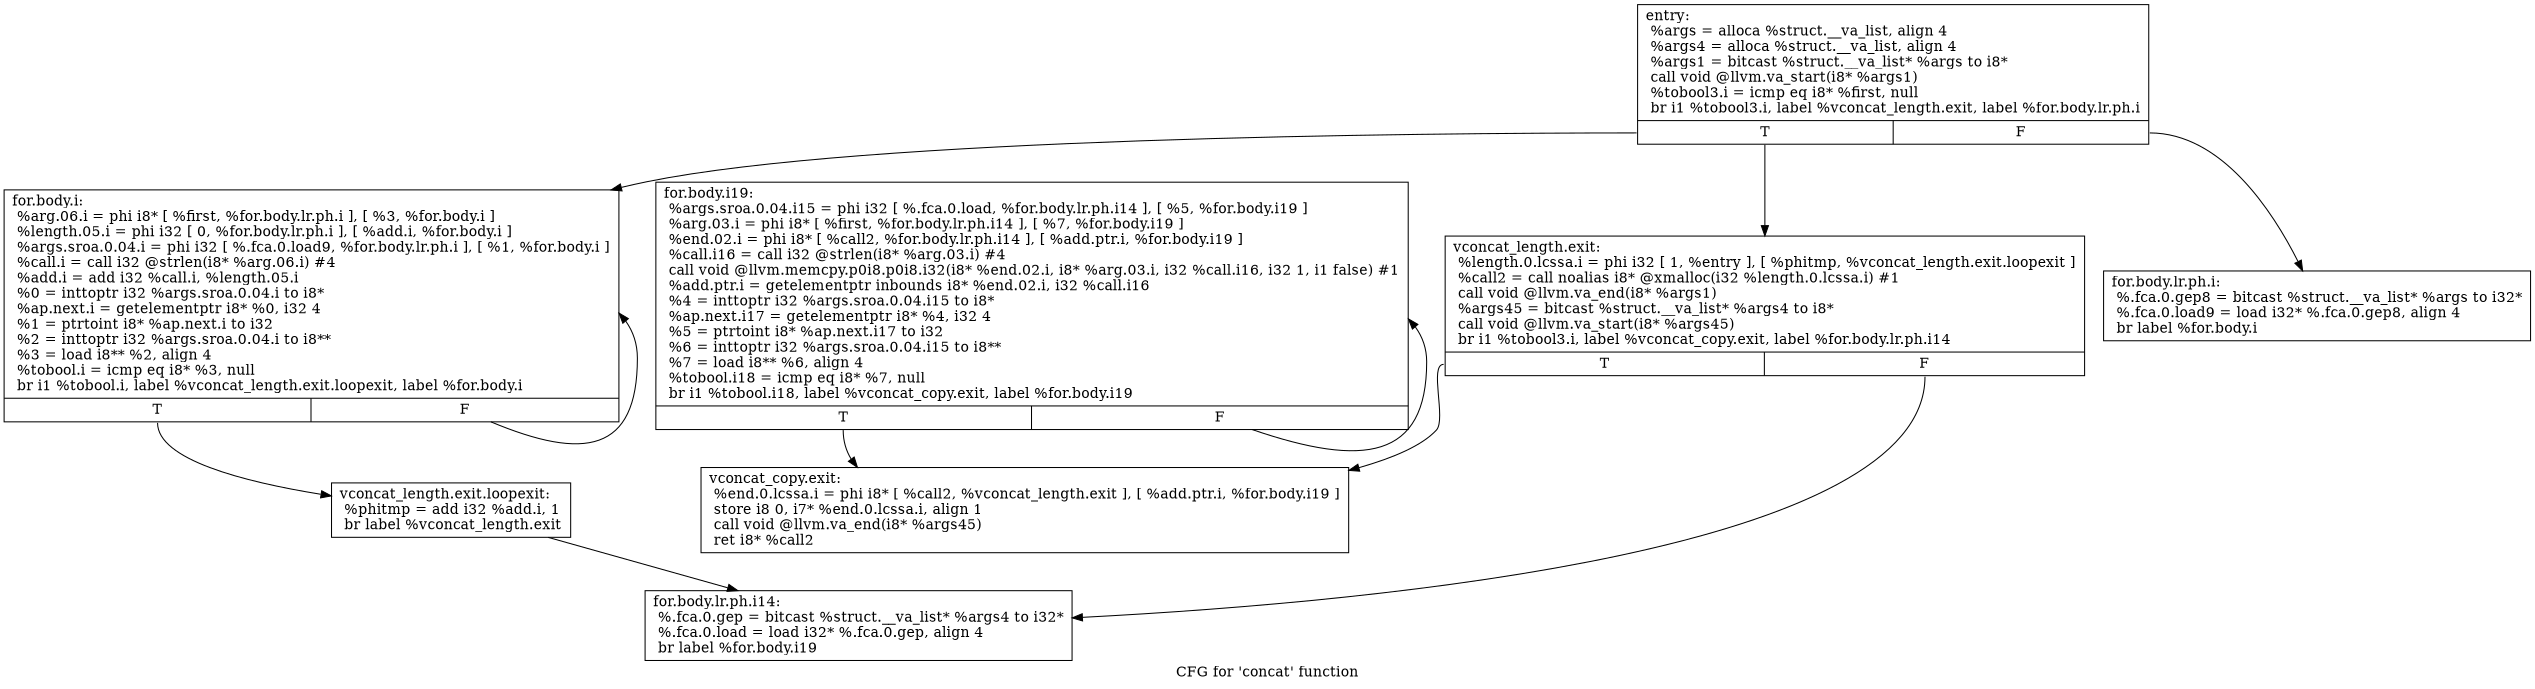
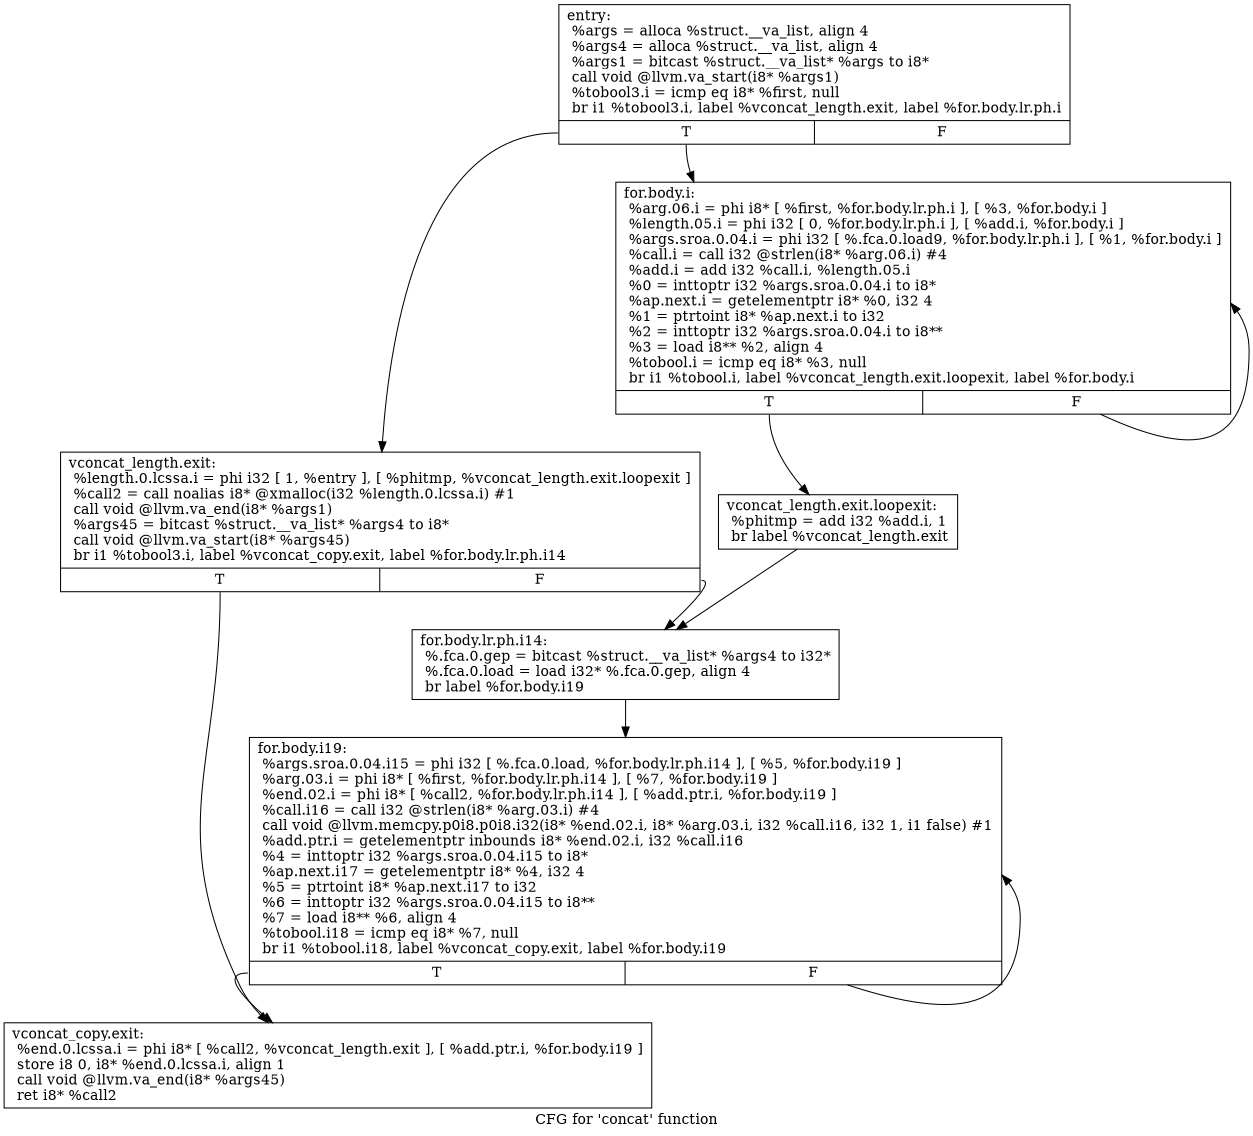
(2317, 306) -> none
(846, 510) -> (149, 1065)
none -> (626, 713)
